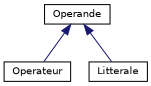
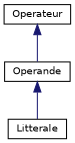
(54, 47) -> (37, 48)
